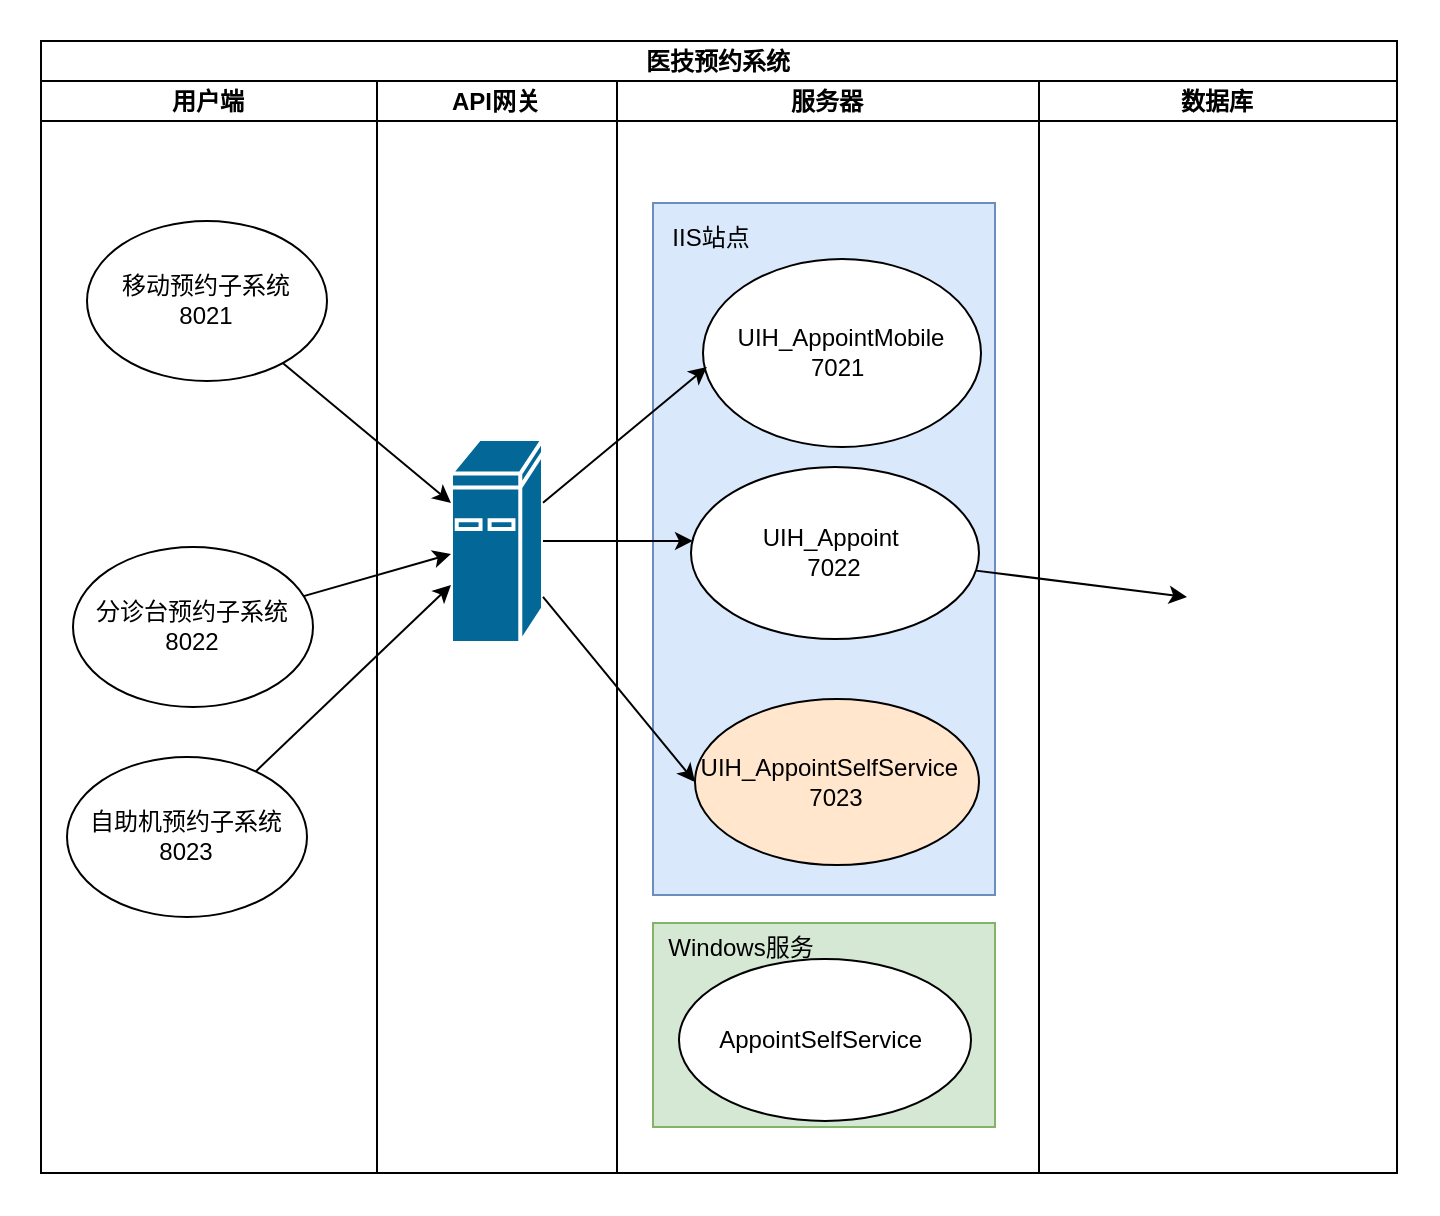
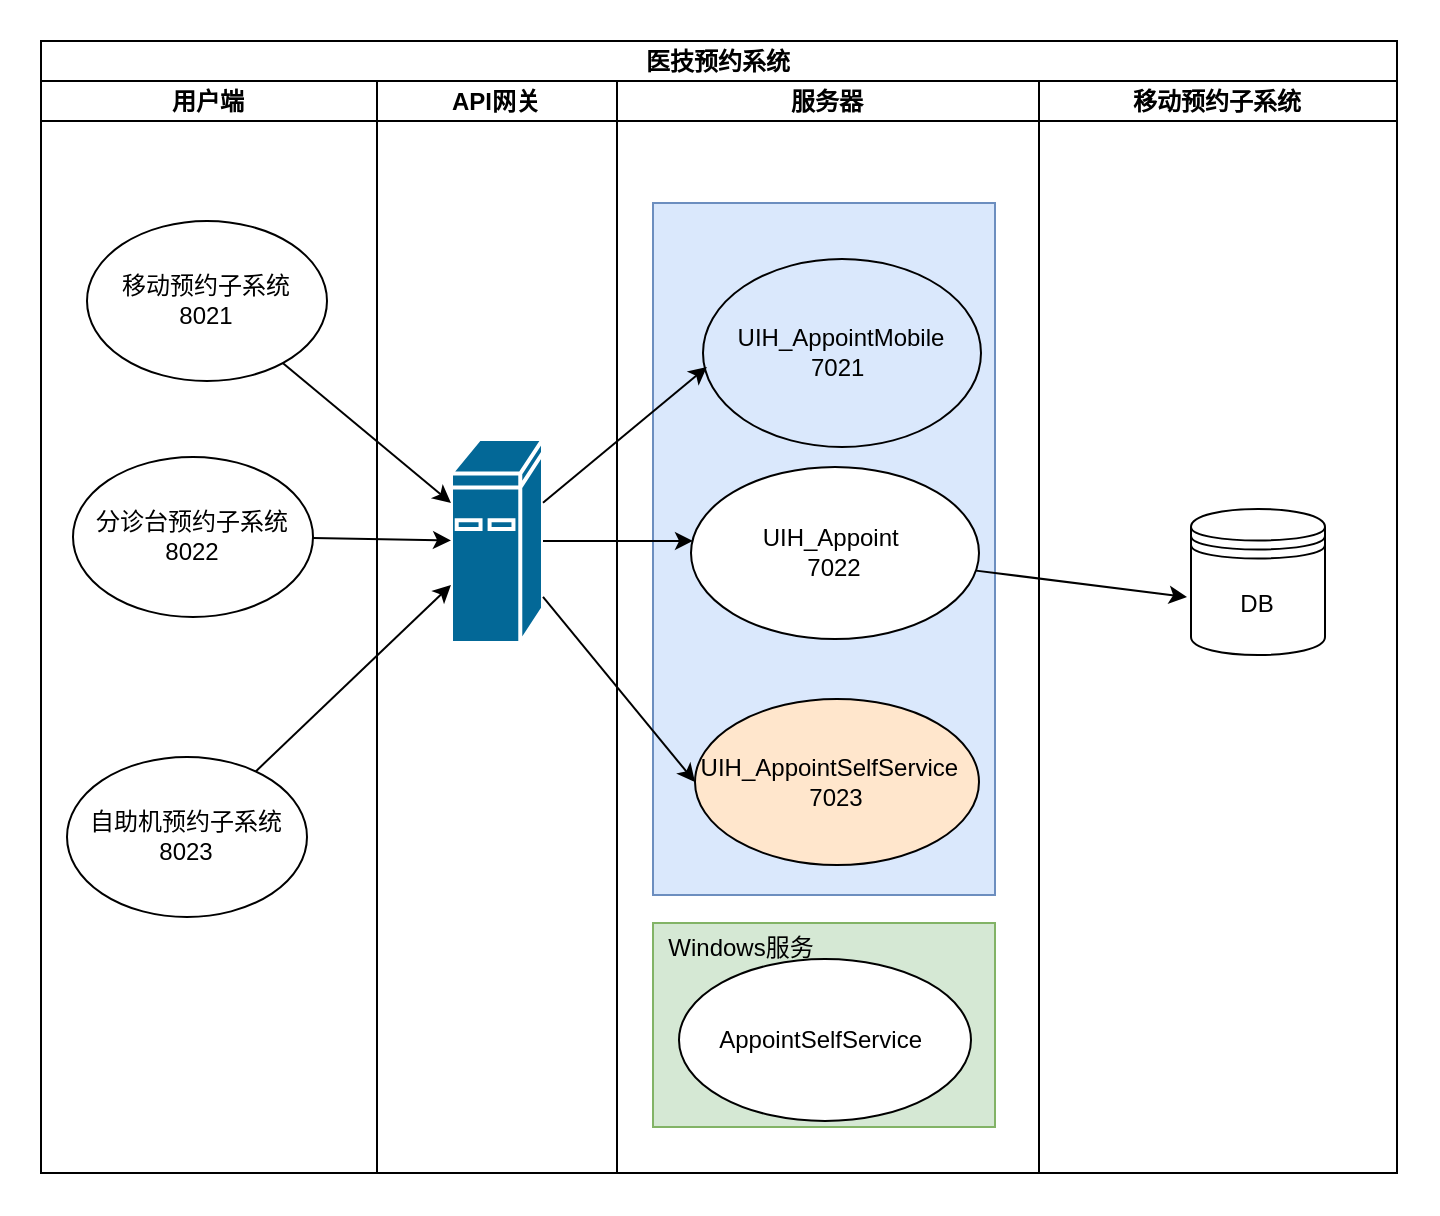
(1217, 102) -> (1217, 102)
(712, 239) -> none
(842, 353) -> (842, 353)
none -> (1258, 582)
(193, 627) -> (193, 537)
